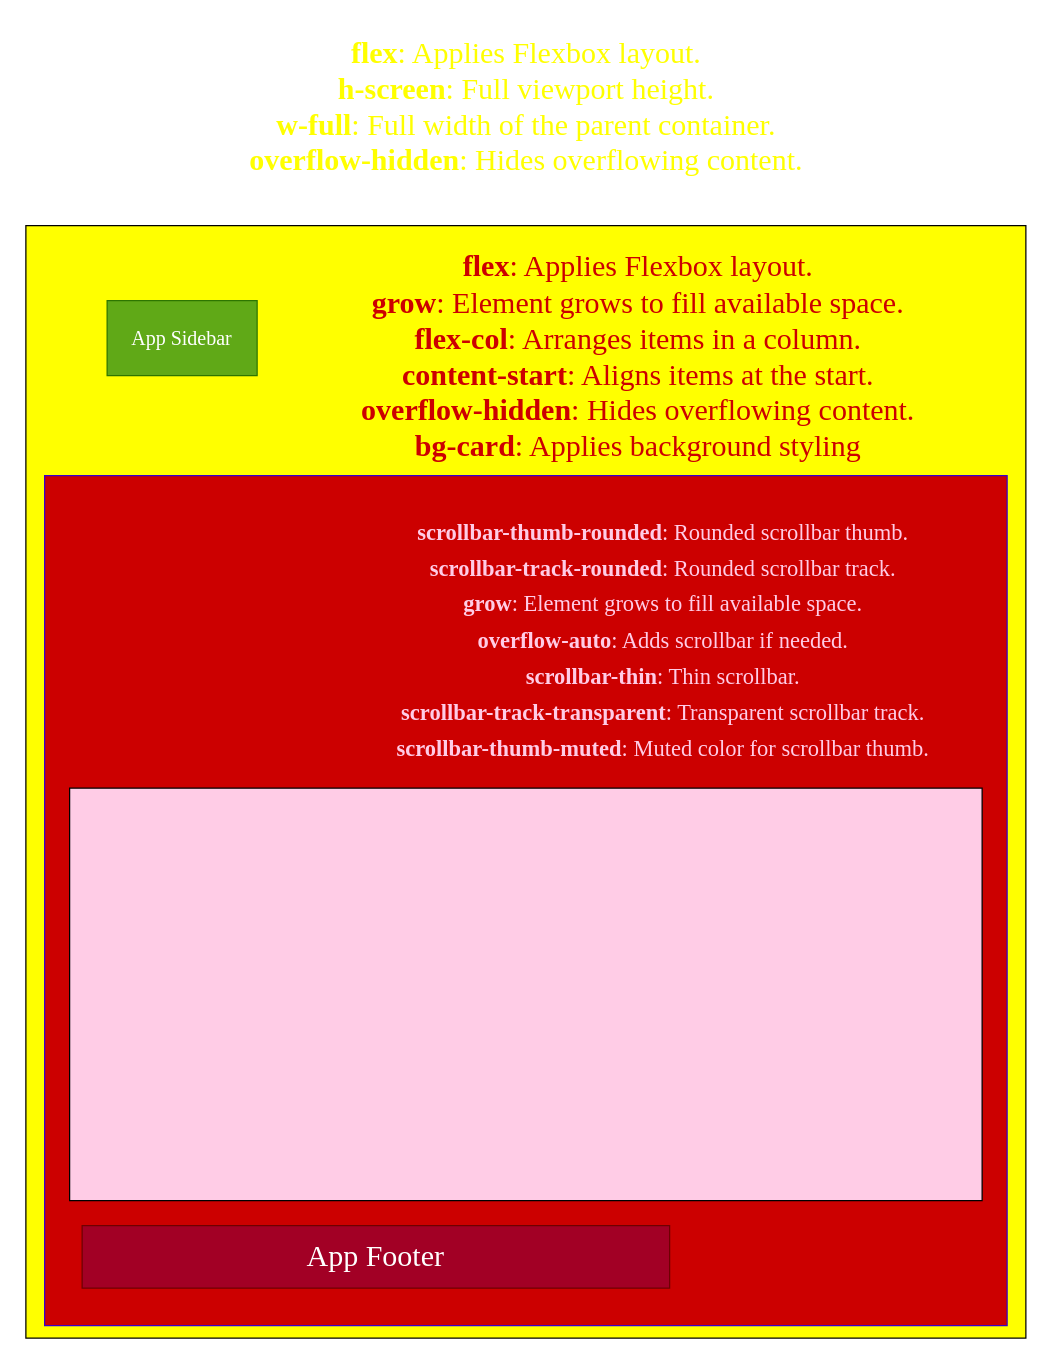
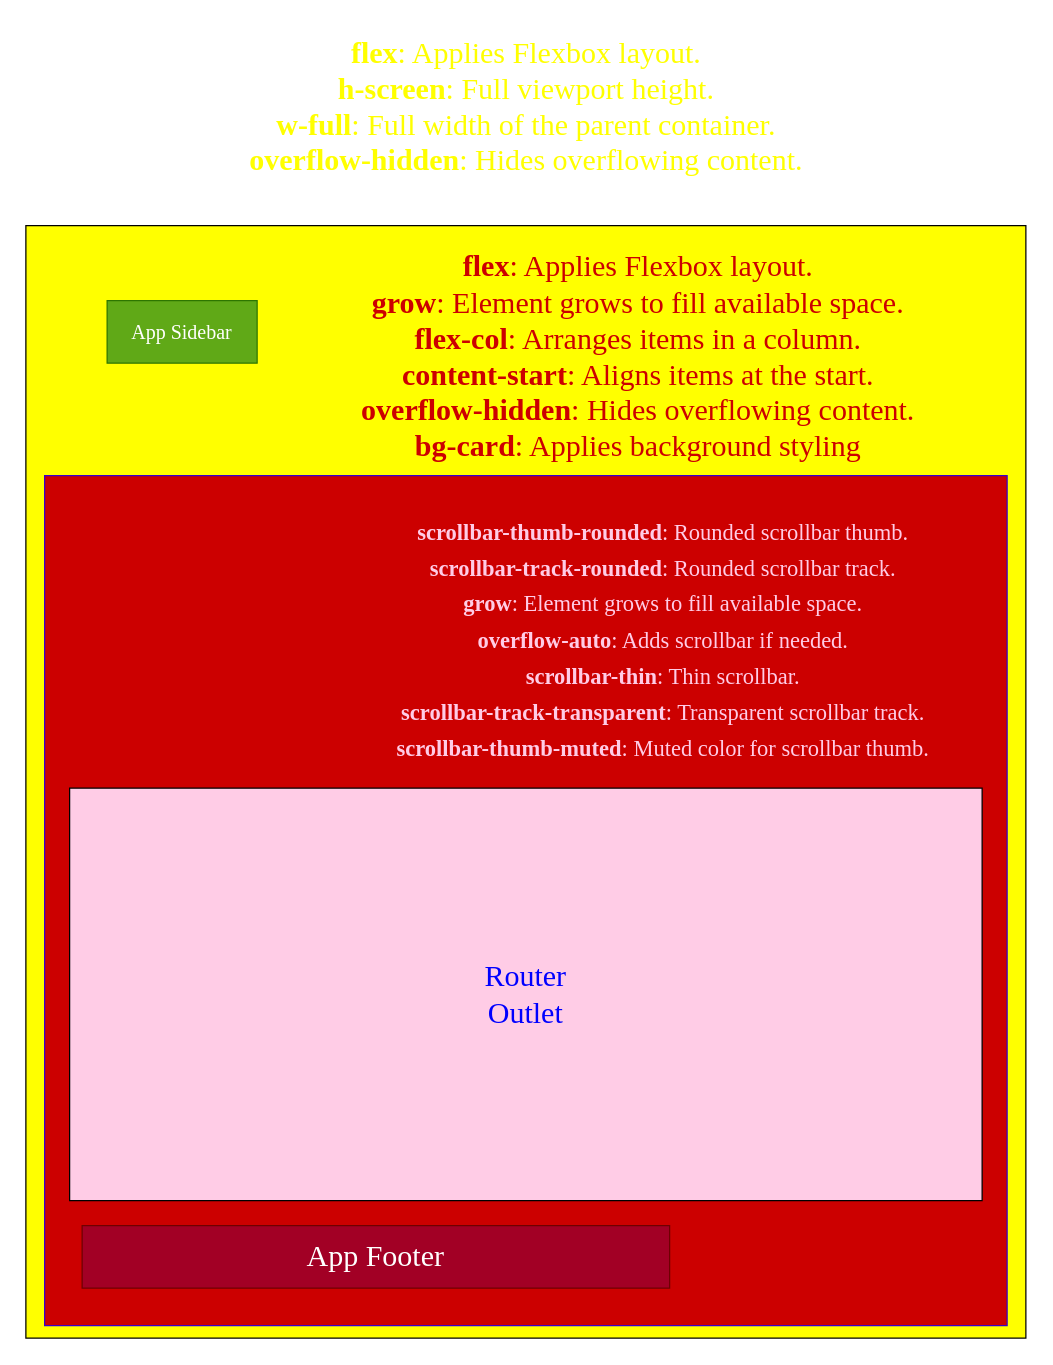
(182, 338) -> (182, 332)
none -> (526, 994)
